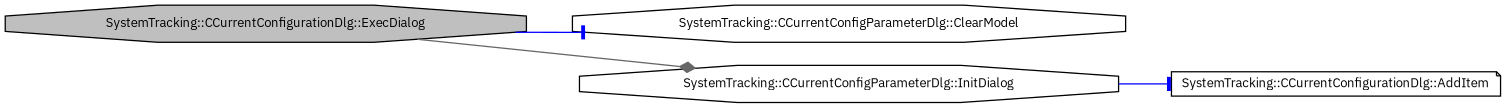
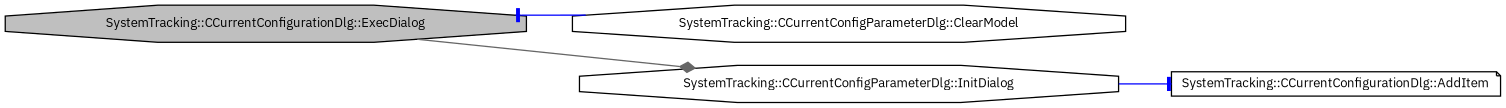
(547, 32) -> (554, 15)
